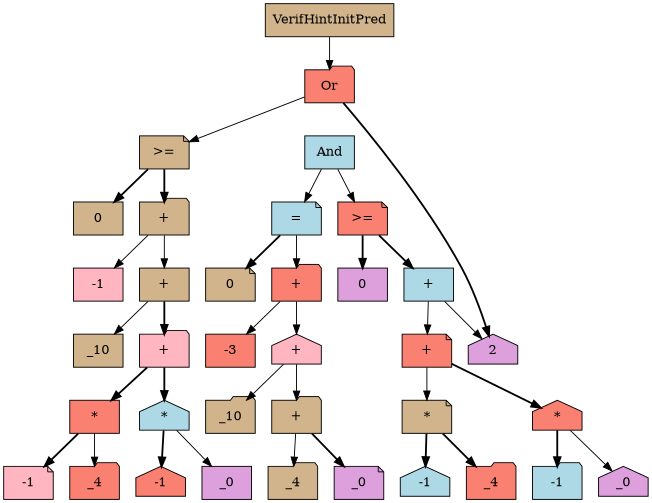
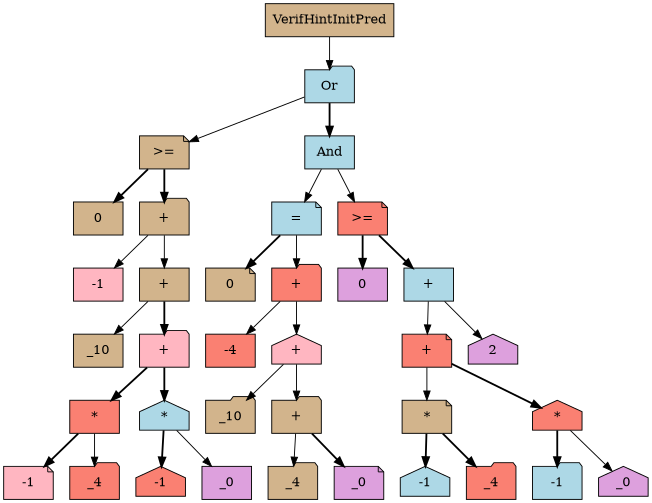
(330, 86) -> (330, 86)
(425, 209) -> (330, 115)
(230, 351) -> (230, 351)
